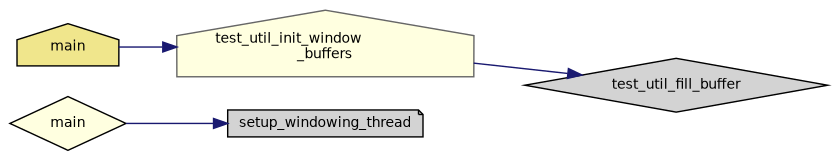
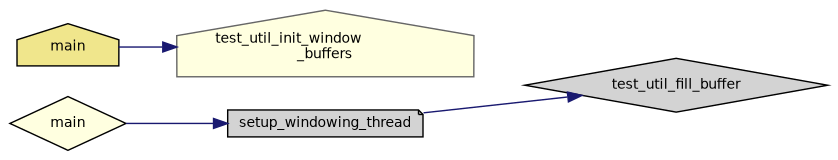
(521, 68) -> (495, 105)
